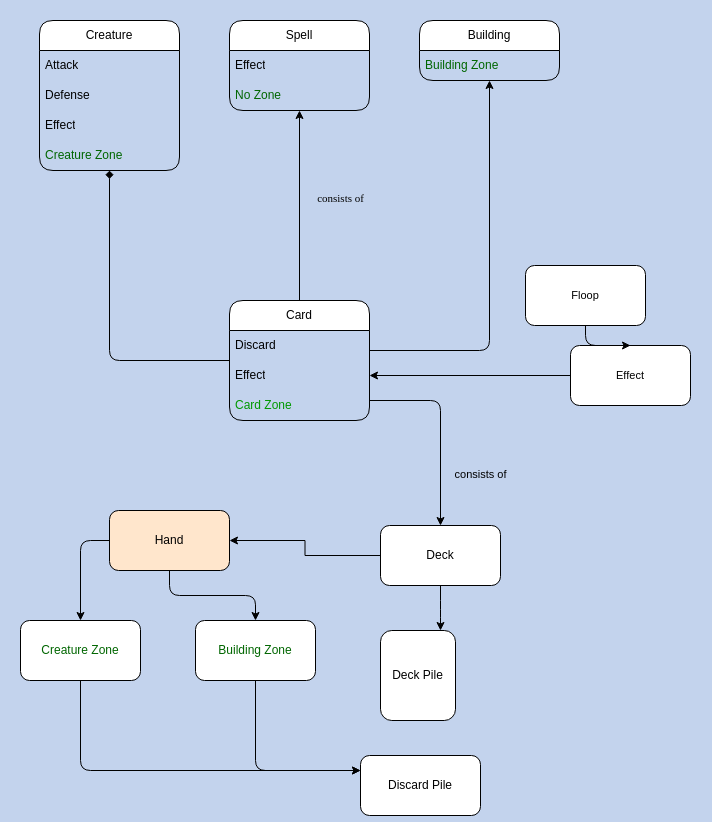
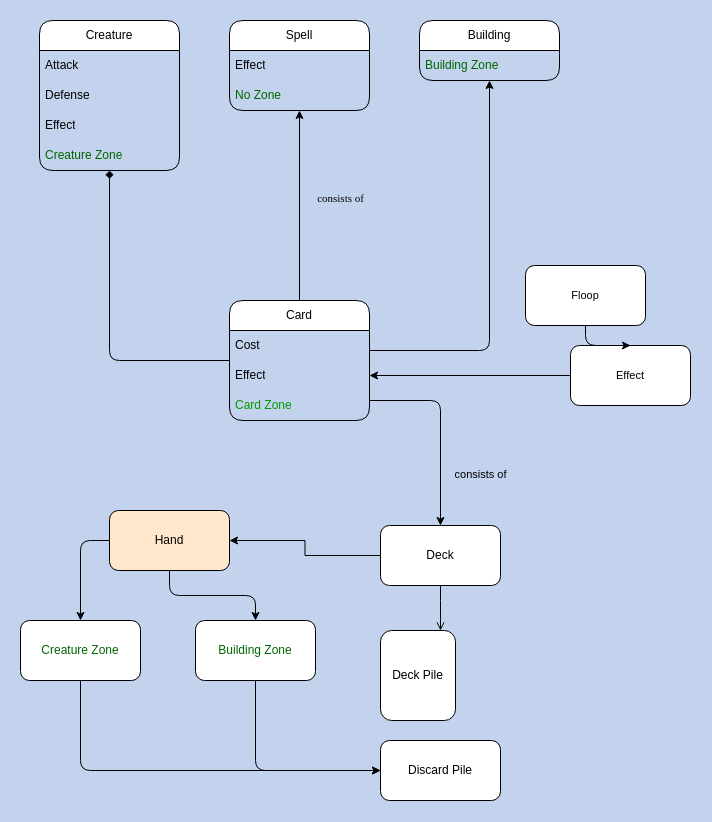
(257, 346) -> (249, 346)
(441, 622) -> (441, 624)
(421, 786) -> (441, 771)
